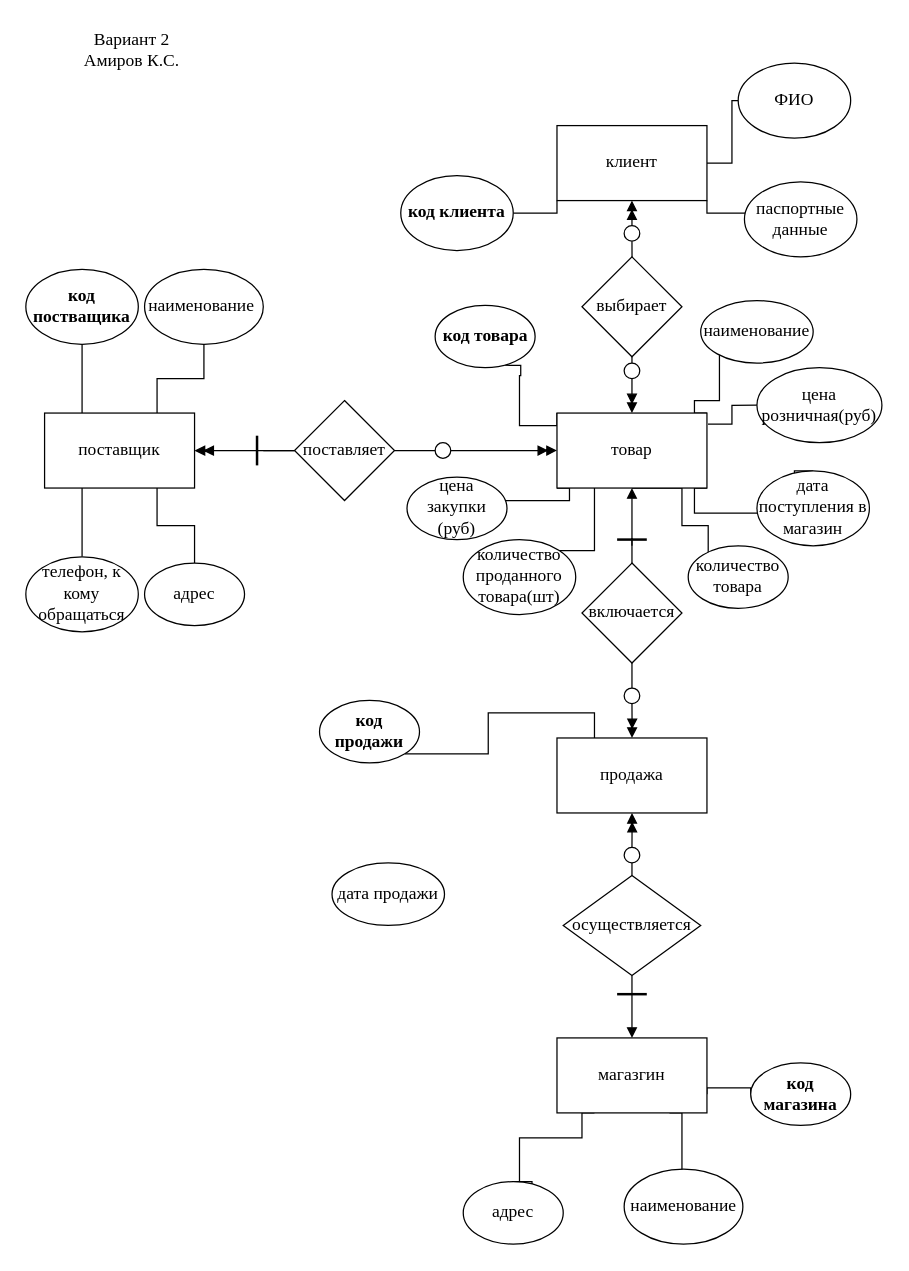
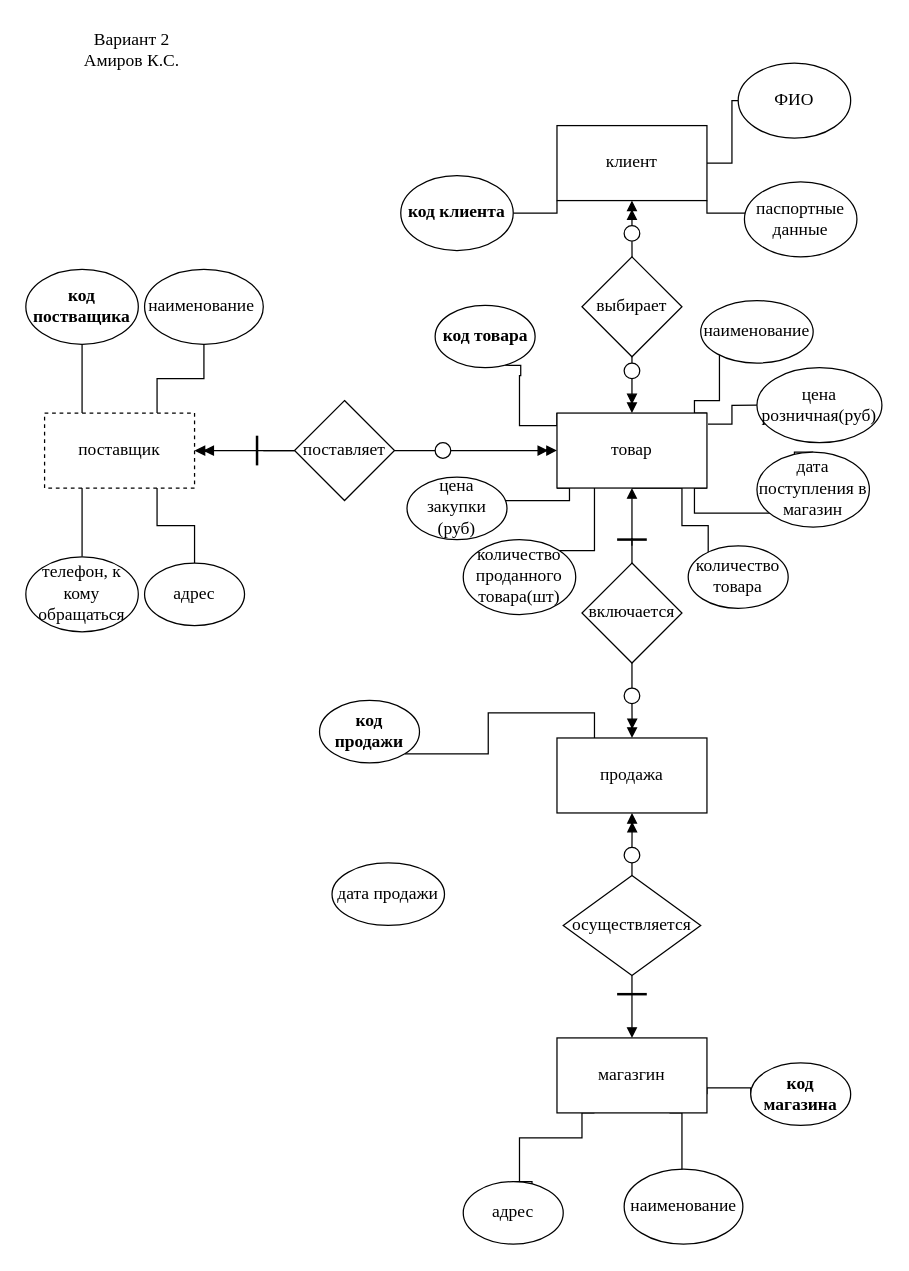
(119, 451) -> (119, 451)
(813, 508) -> (813, 490)
